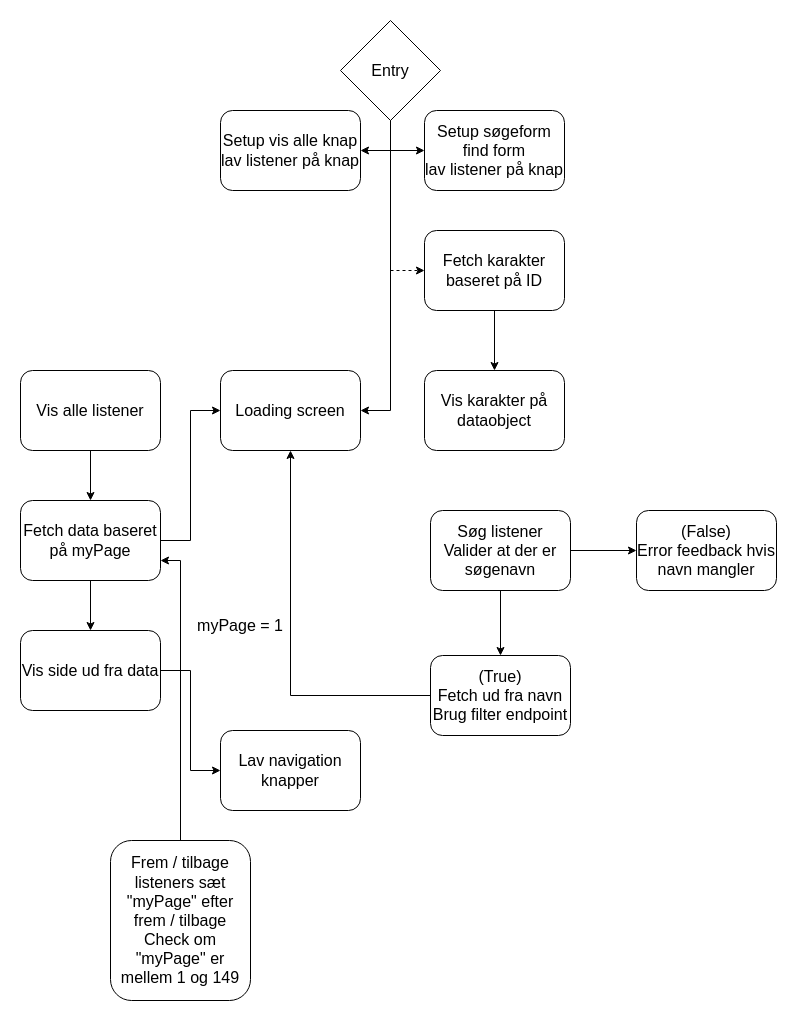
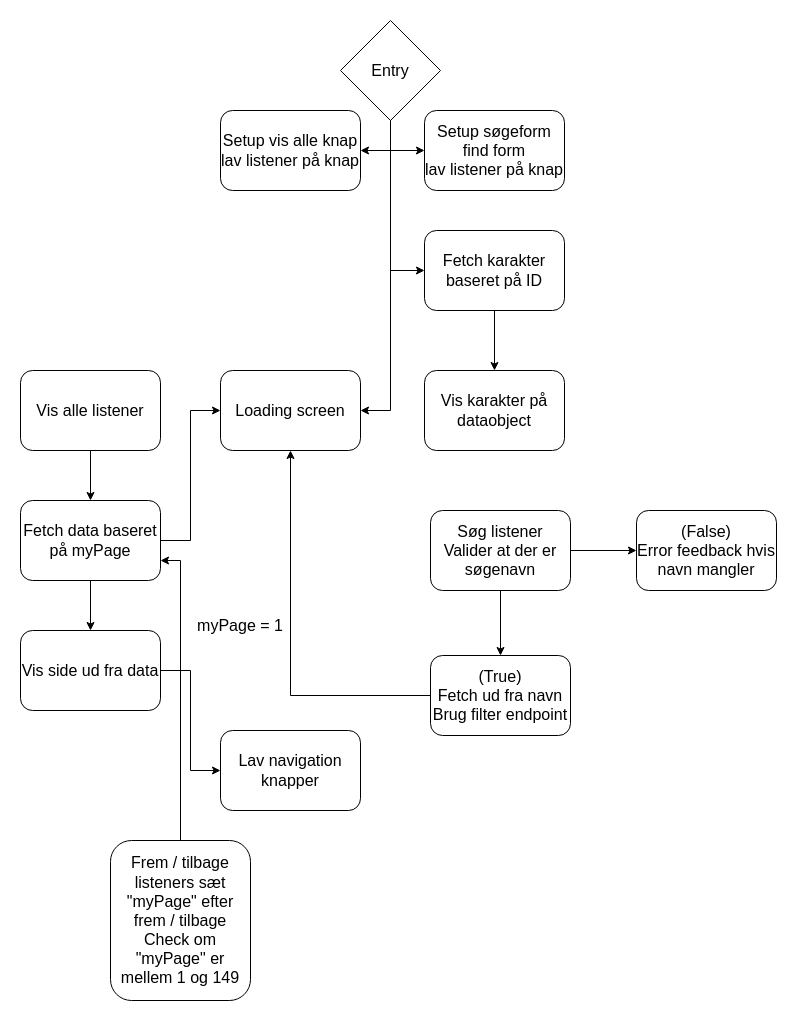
(404, 271) -> (404, 271)
